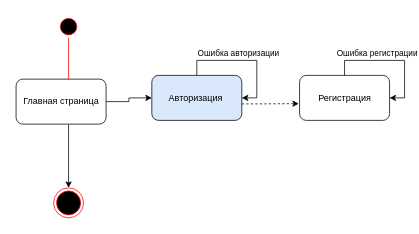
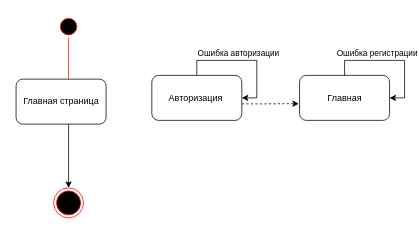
(197, 98) -> (197, 98)
(345, 98) -> (345, 98)
(119, 102) -> none
